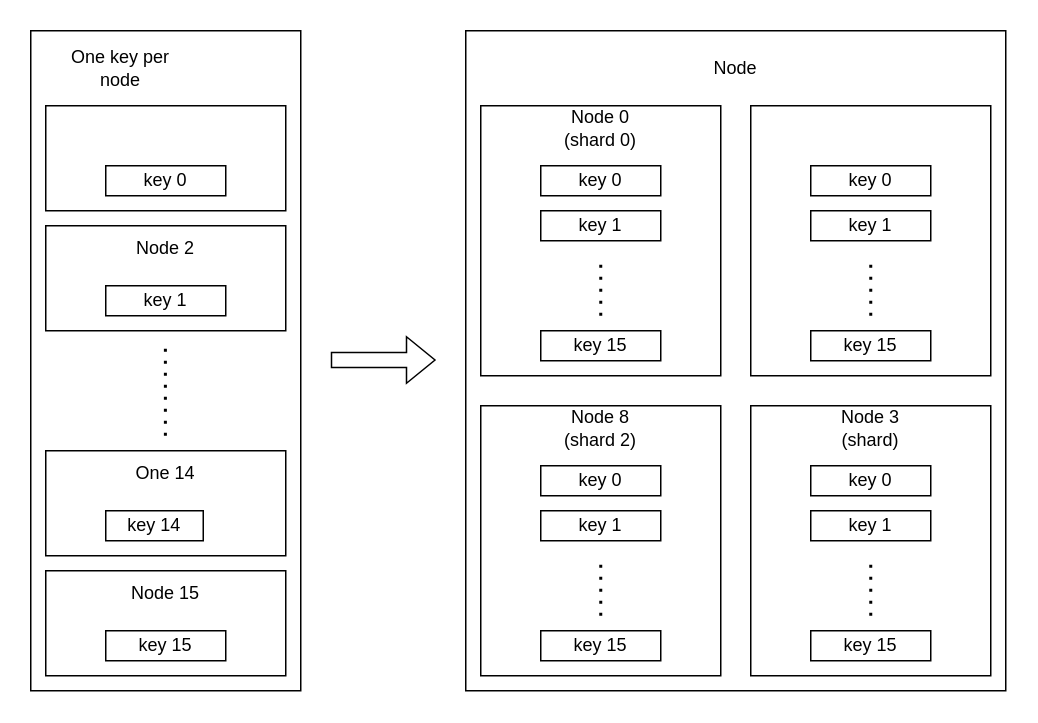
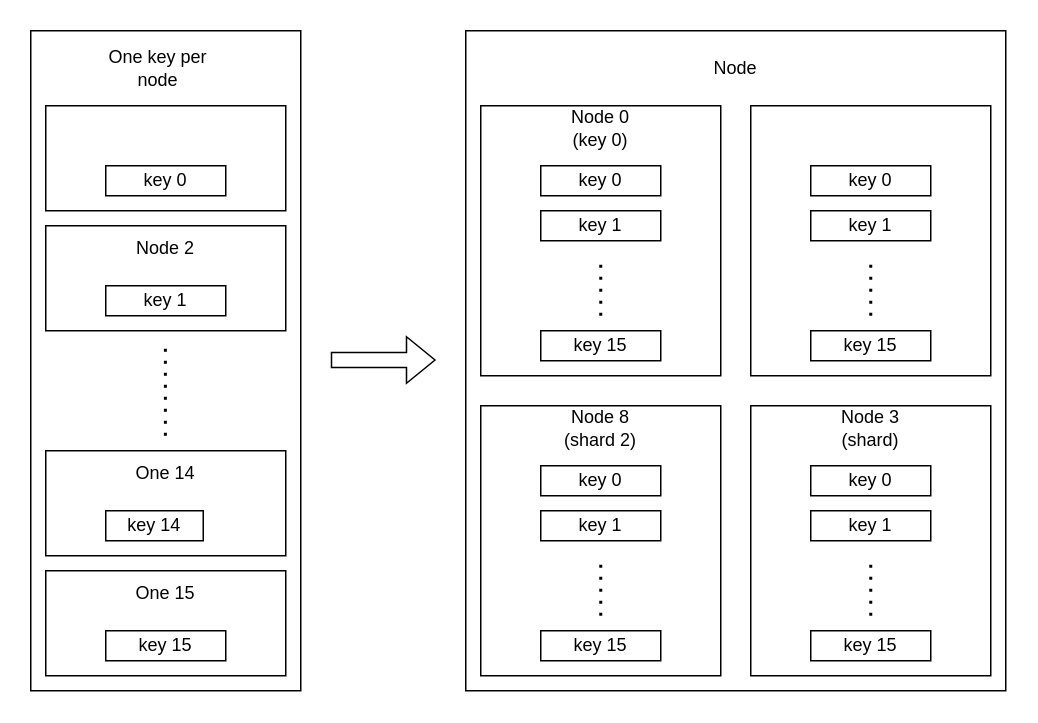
(121, 68) -> (158, 68)
(601, 128) -> (601, 128)
(166, 593) -> (166, 593)
